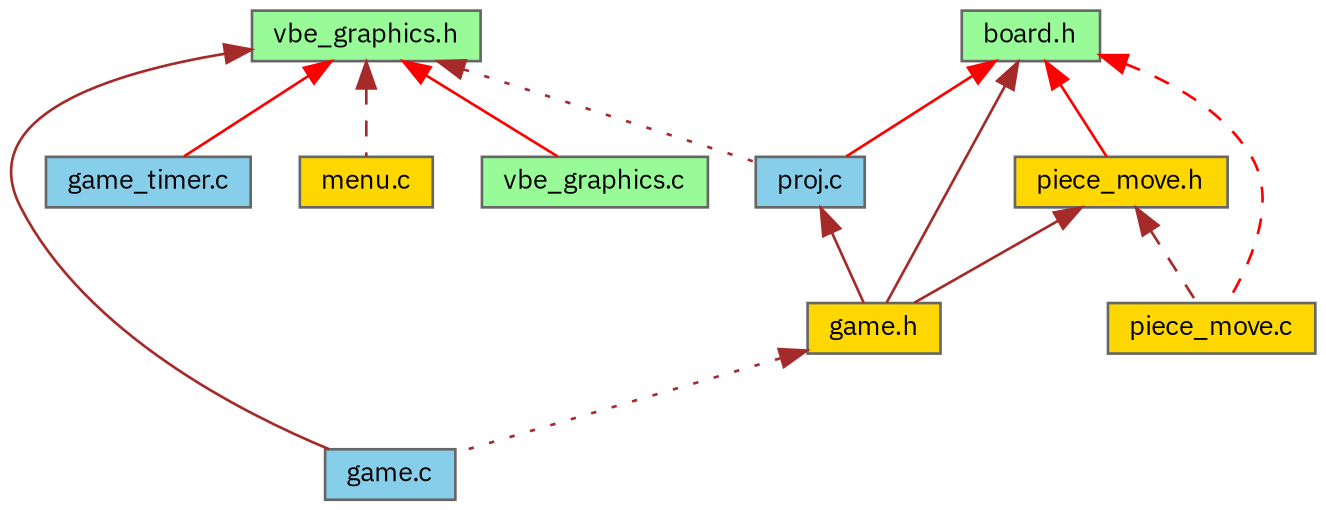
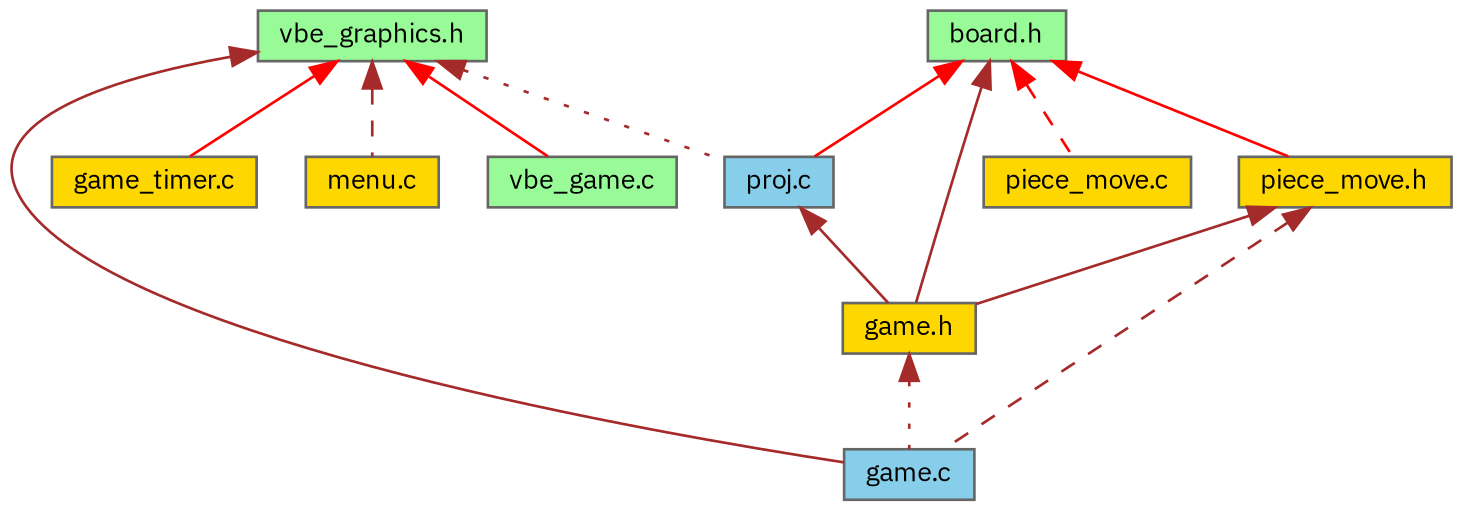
(148, 182) -> (154, 182)
(595, 182) -> (582, 182)
(1174, 267) -> (1116, 336)
